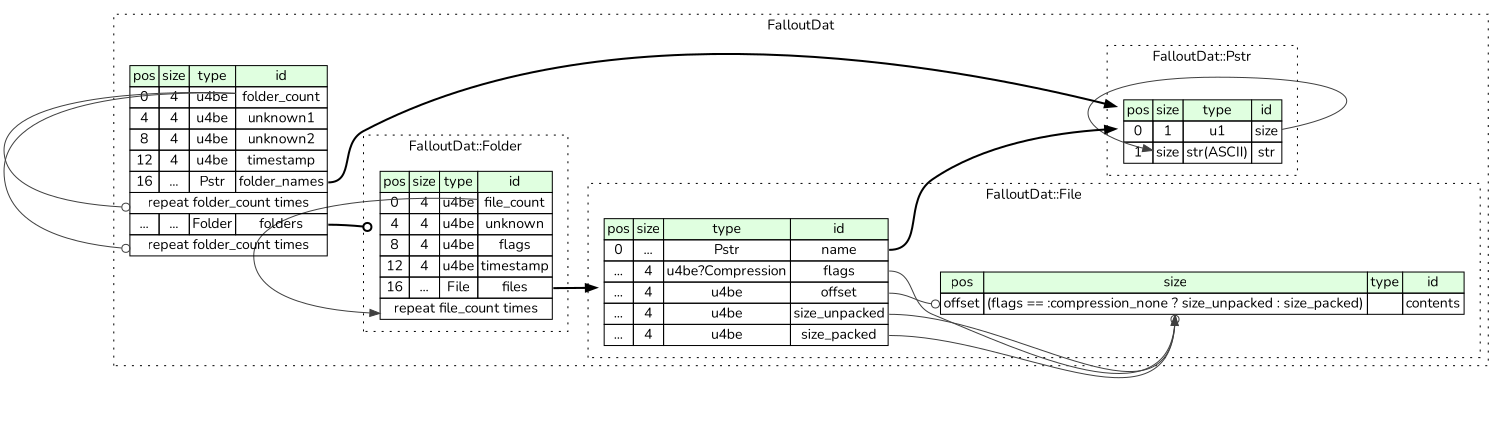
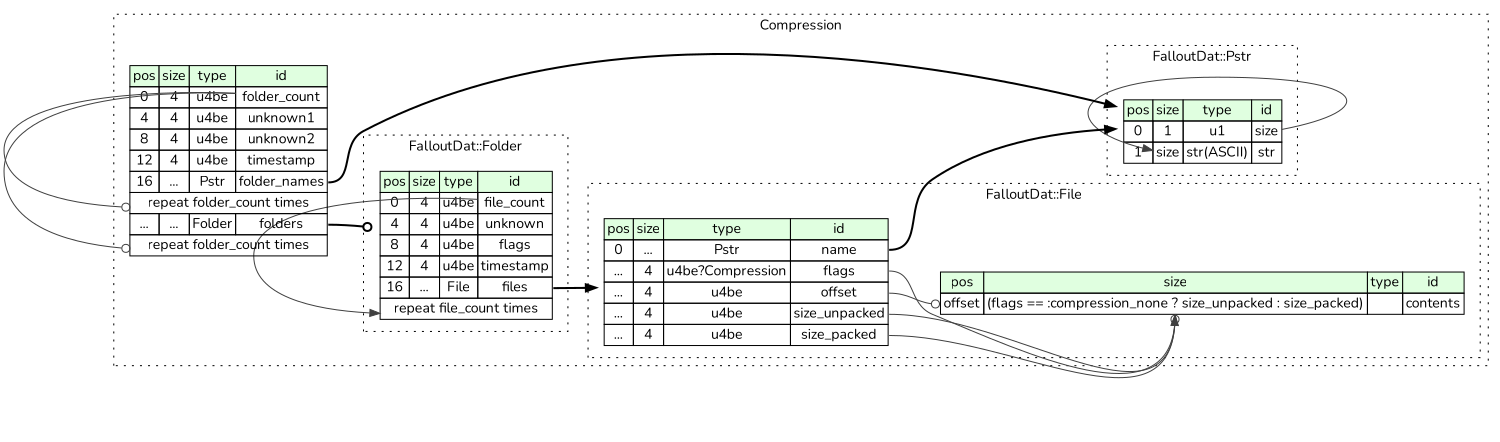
(801, 26) -> (801, 26)
